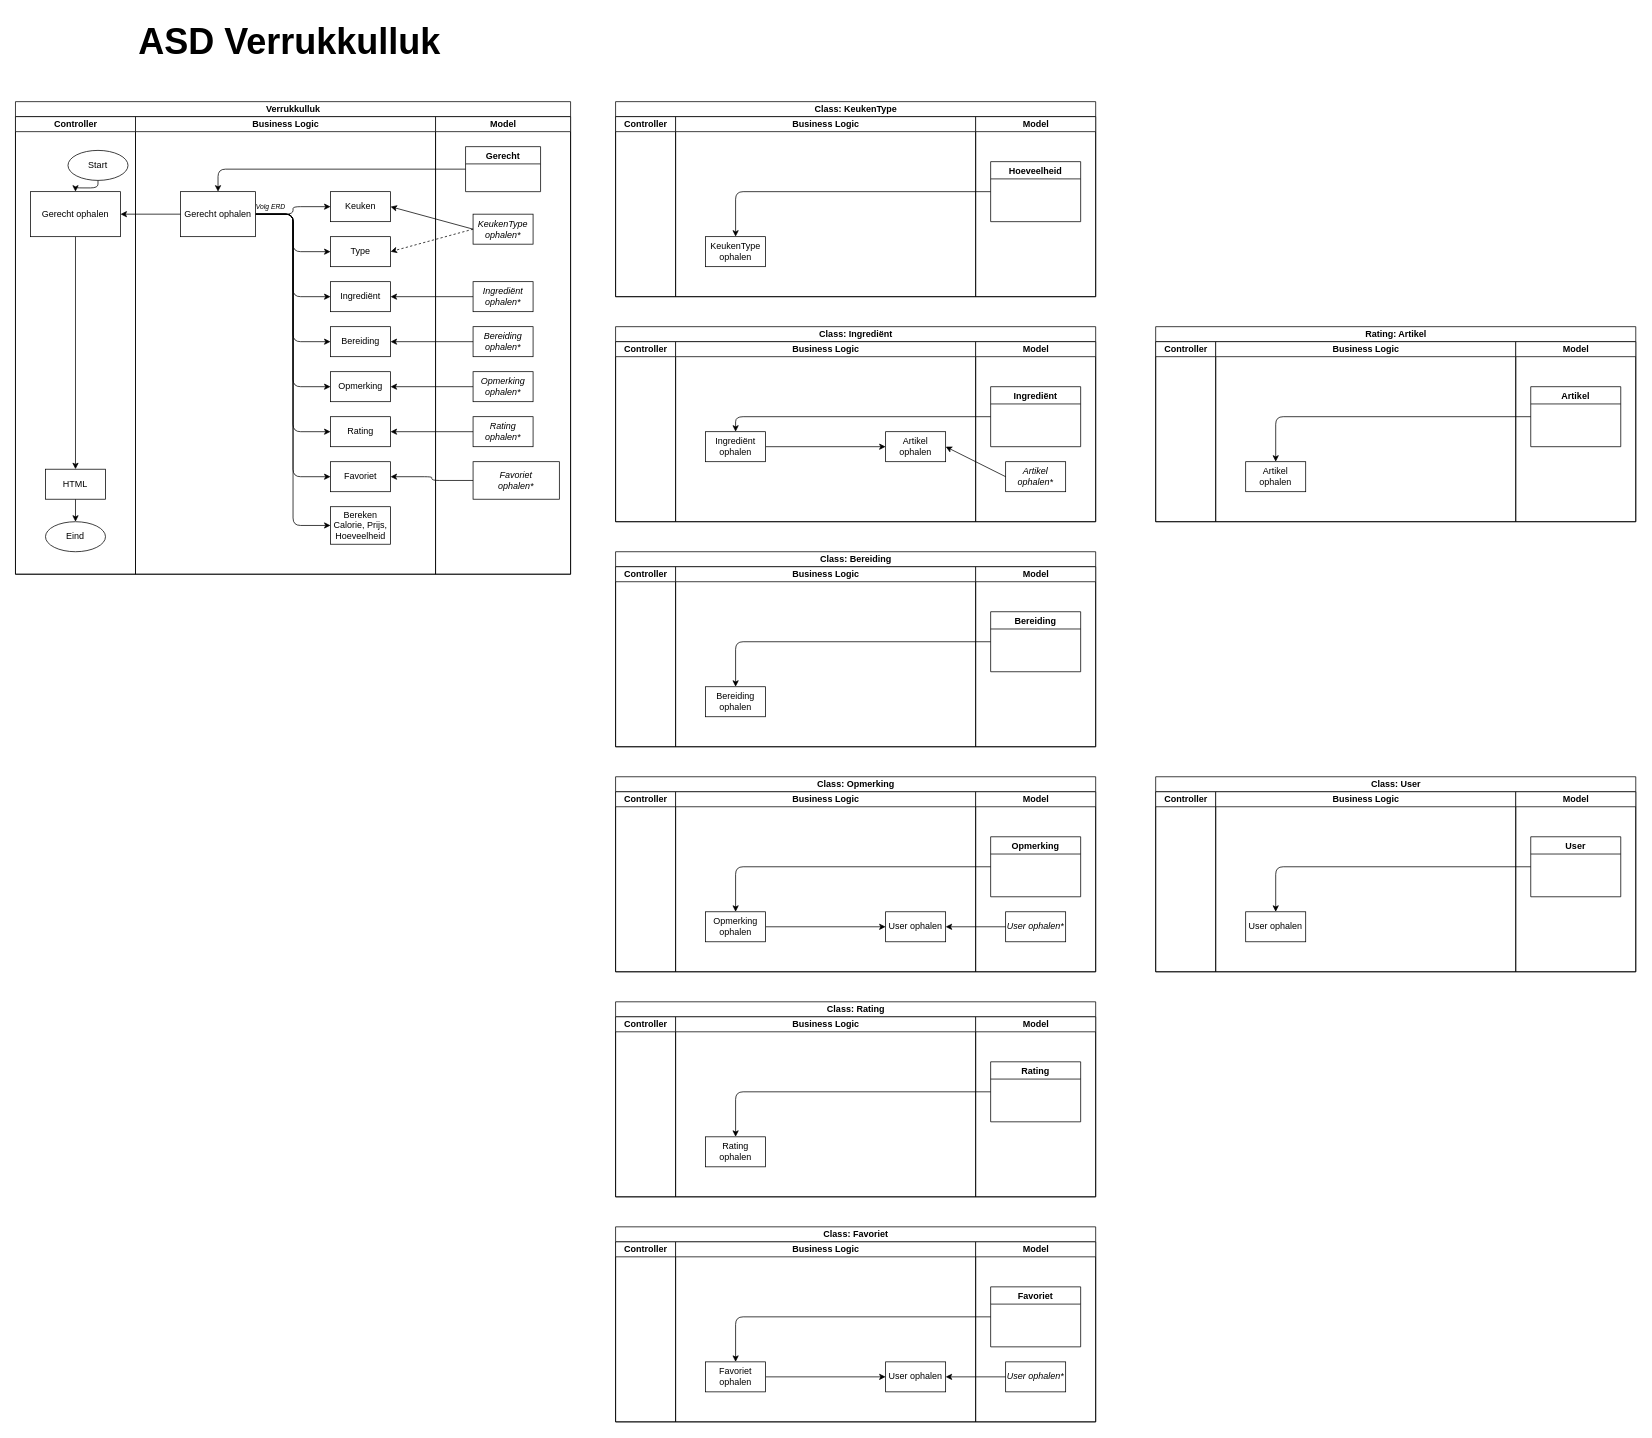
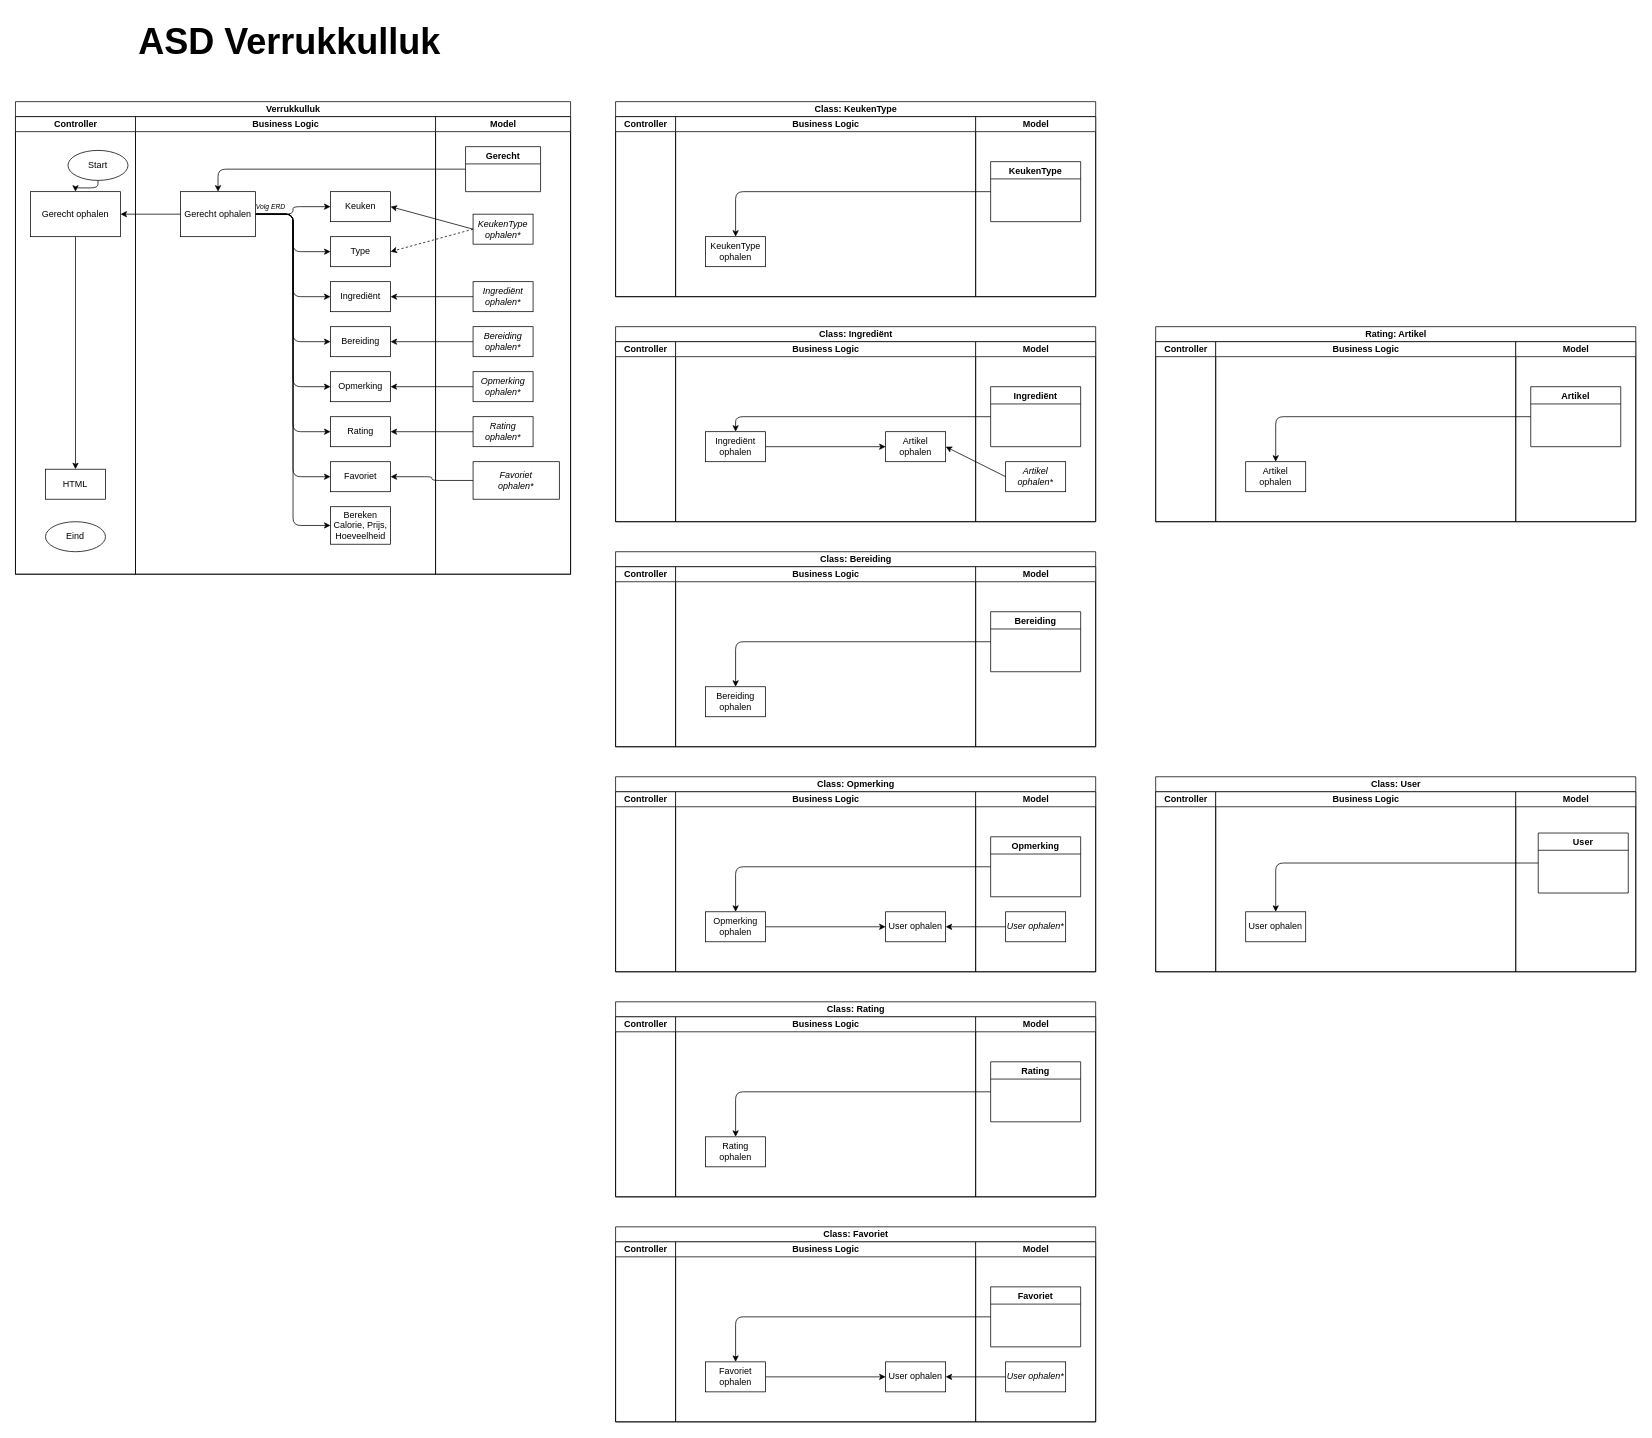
(1035, 171) -> (1035, 171)
(75, 507) -> none
(1575, 867) -> (1583, 863)
